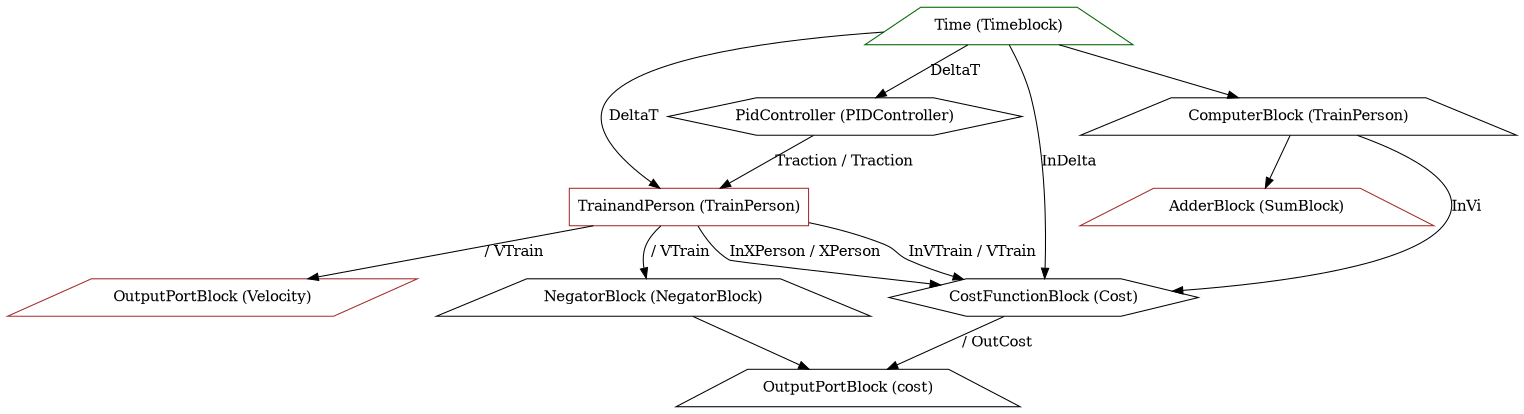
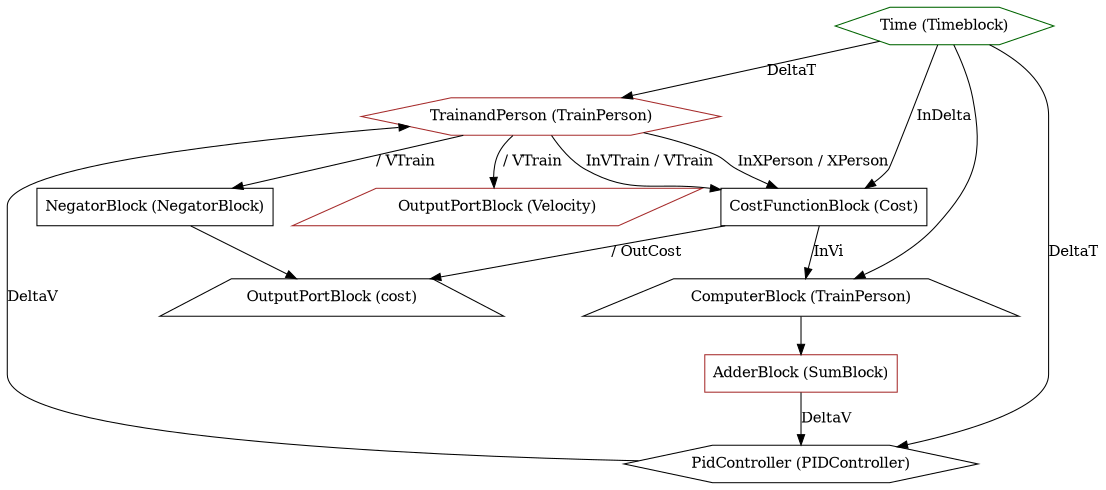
(999, 26) -> (945, 26)
(844, 162) -> (33, 298)
(689, 207) -> (541, 117)
(1257, 207) -> (801, 373)
(1388, 256) -> (814, 247)
(654, 298) -> (155, 207)
(1044, 298) -> (824, 207)
none -> (801, 413)
